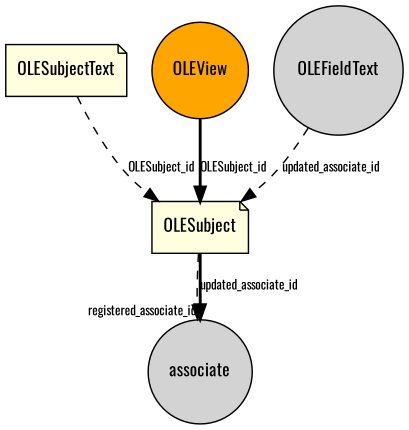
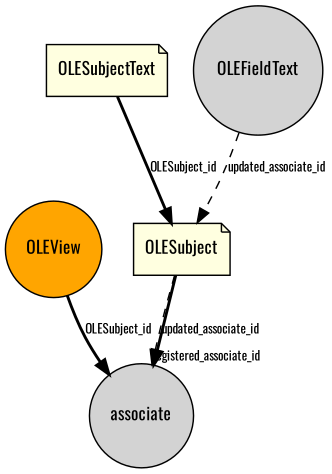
(107, 148) -> (141, 153)
(200, 153) -> (81, 330)
